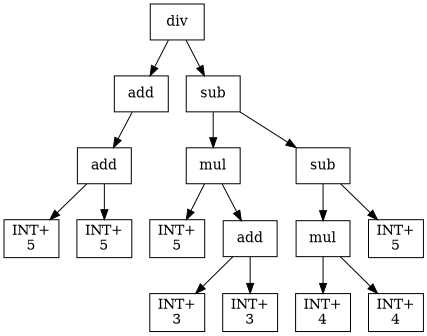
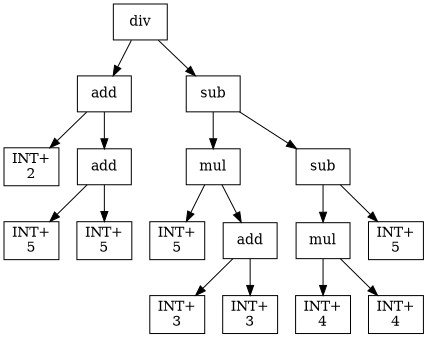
none -> (31, 167)
